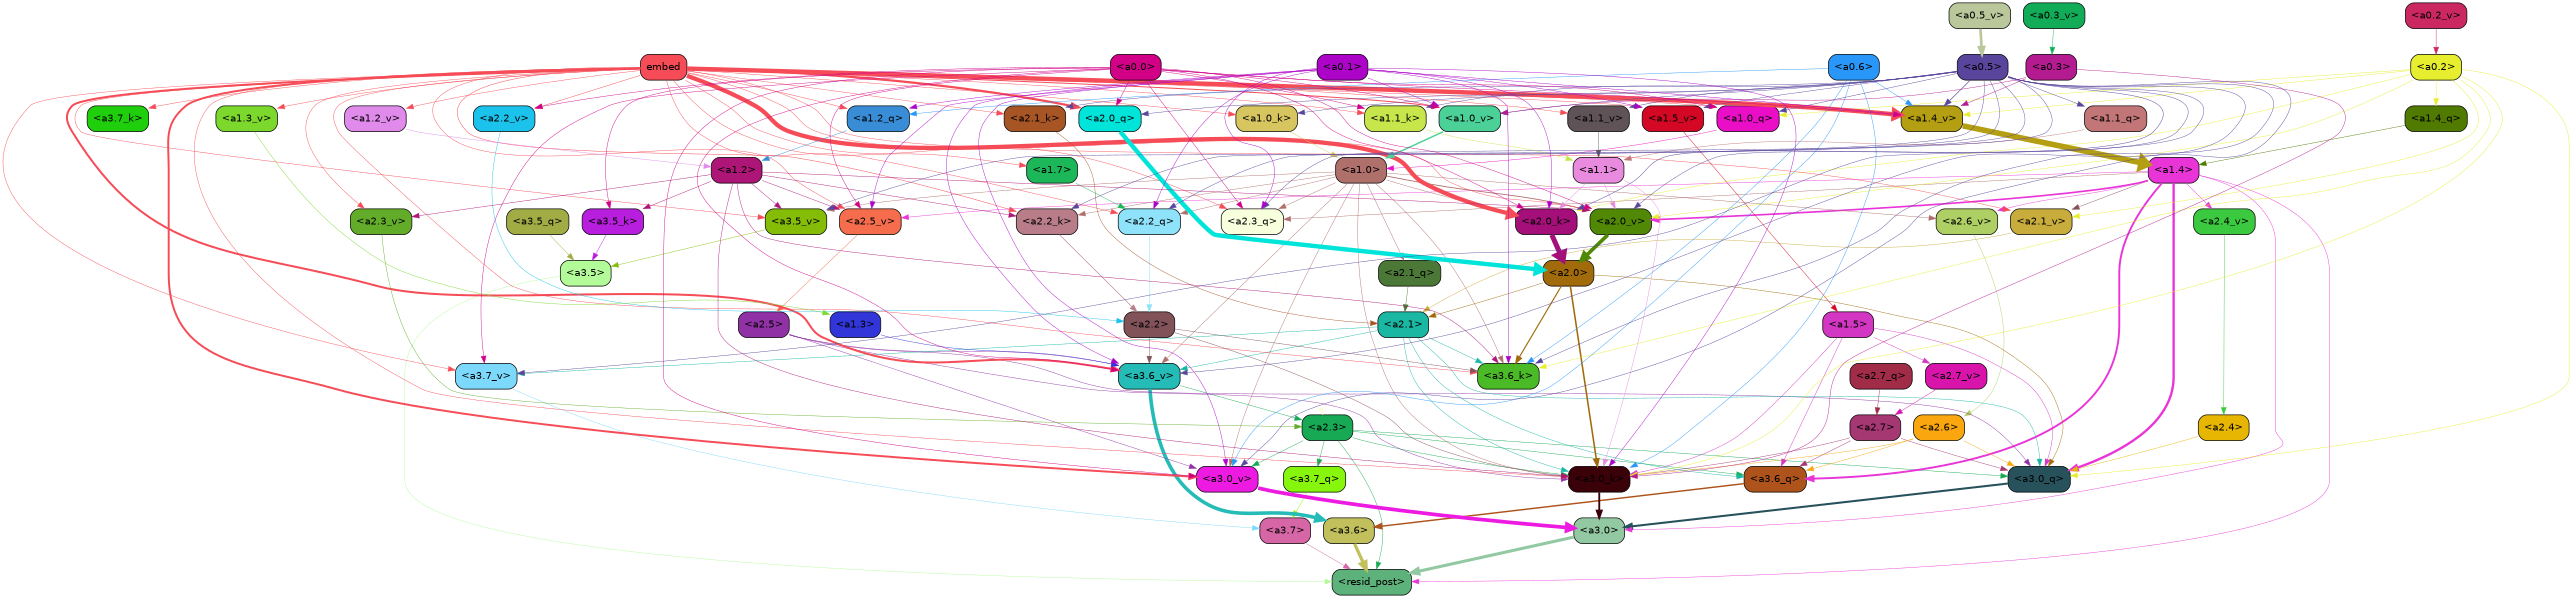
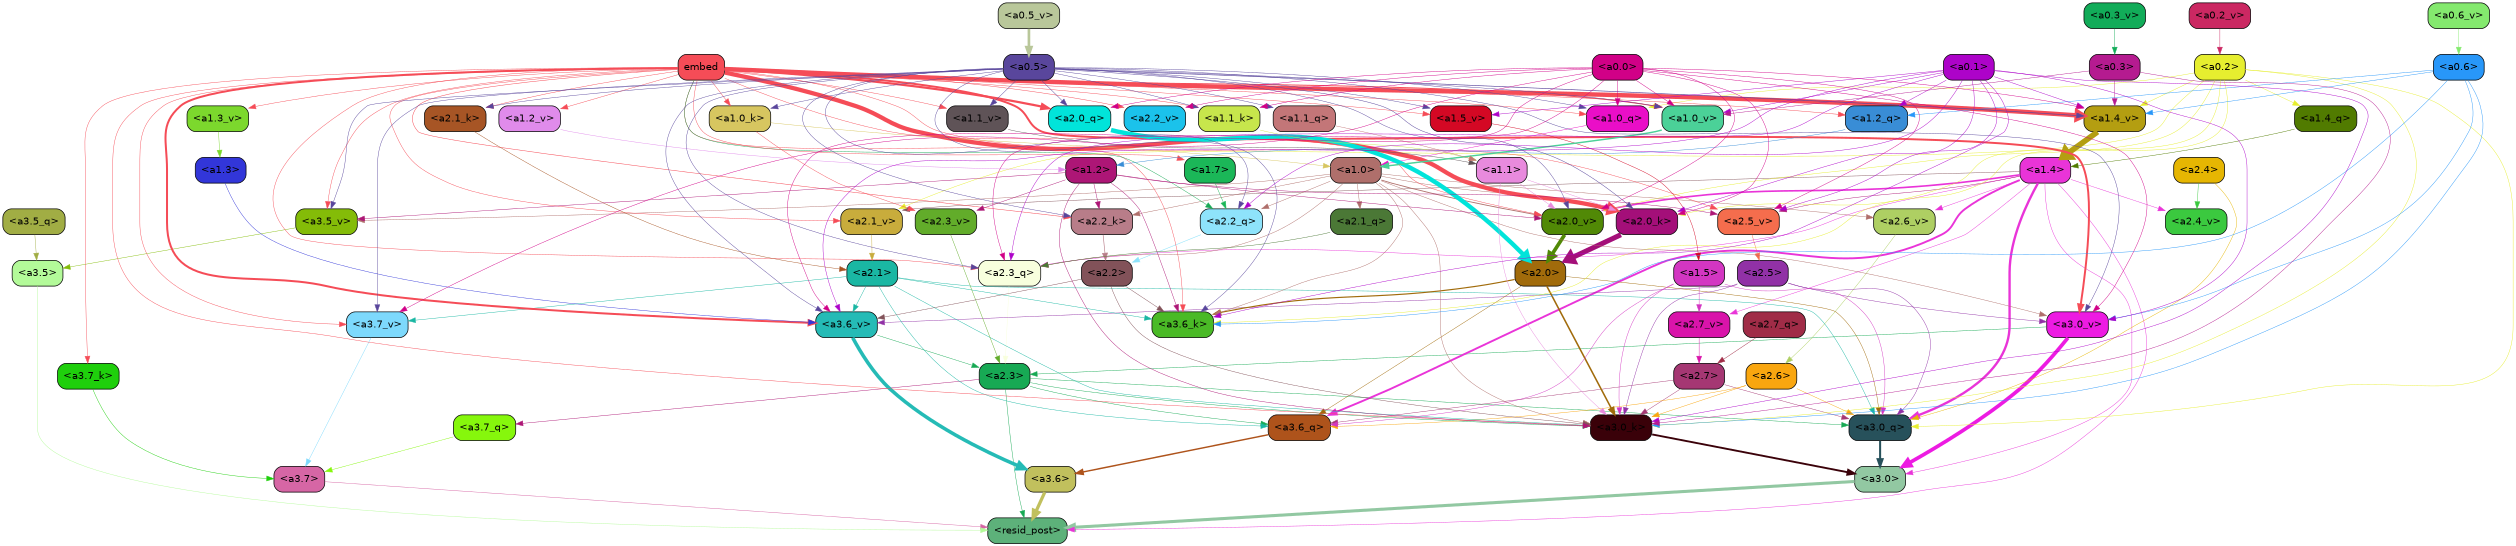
none -> (2459, 16)
(311, 112) -> (828, 178)
(873, 159) -> (927, 152)
(1652, 185) -> (1903, 193)
(1719, 196) -> (1489, 257)
(613, 222) -> none
none -> (1891, 261)
(1257, 270) -> none
(559, 288) -> none
(1407, 295) -> (1253, 245)
(1489, 299) -> (1423, 348)
(2224, 321) -> (2198, 192)
(1288, 448) -> (1567, 349)
(1322, 450) -> (751, 401)
none -> (165, 459)
